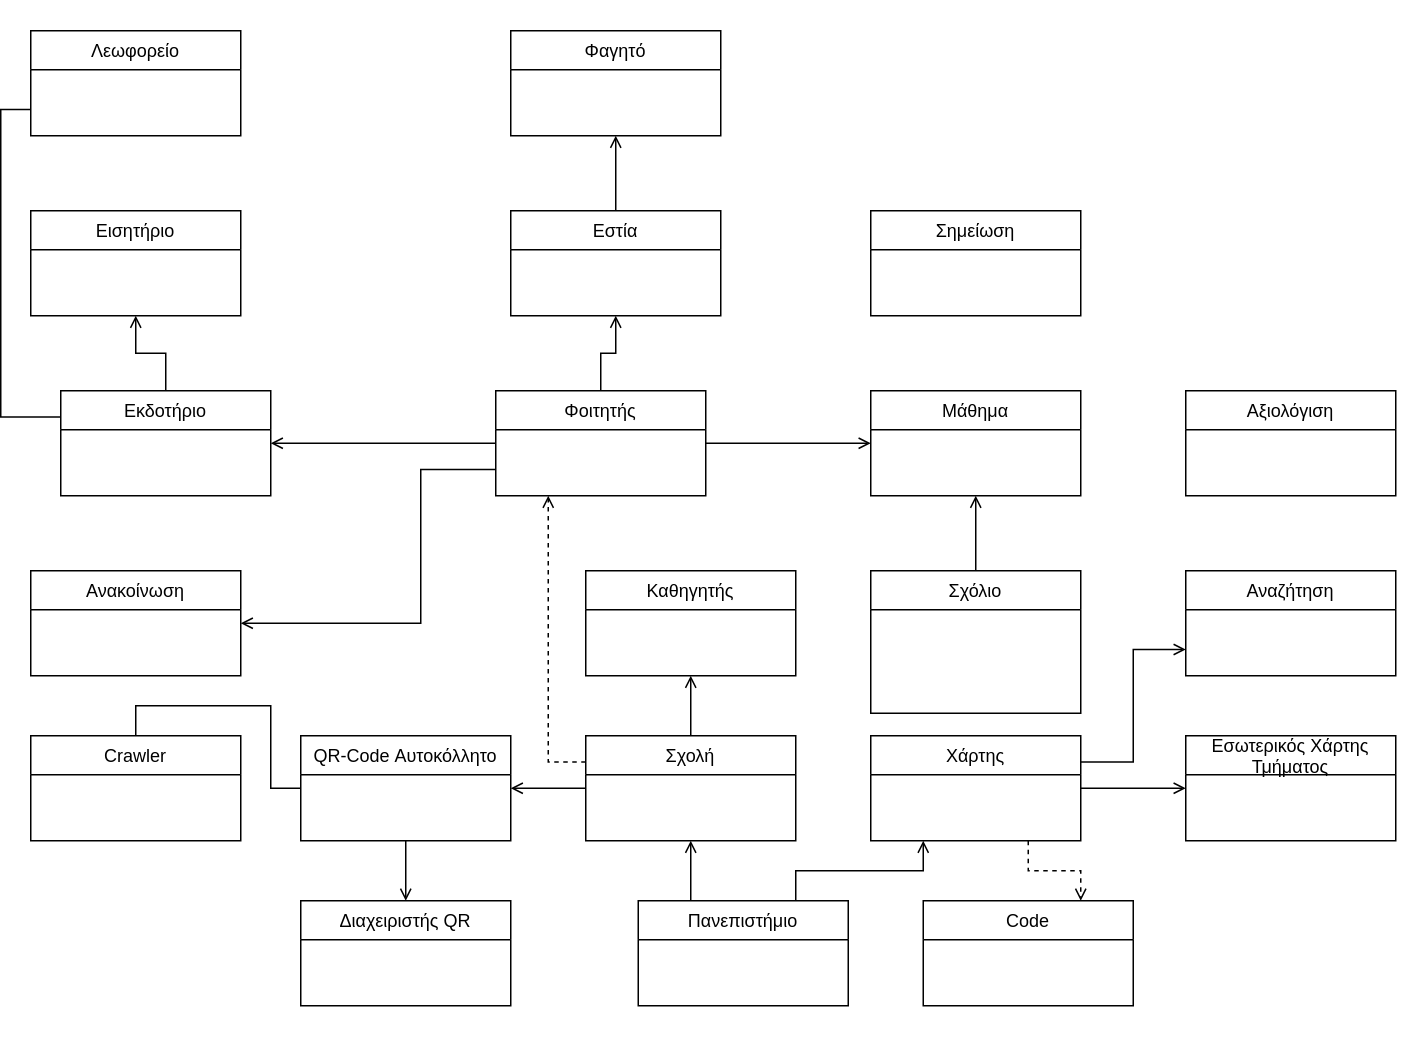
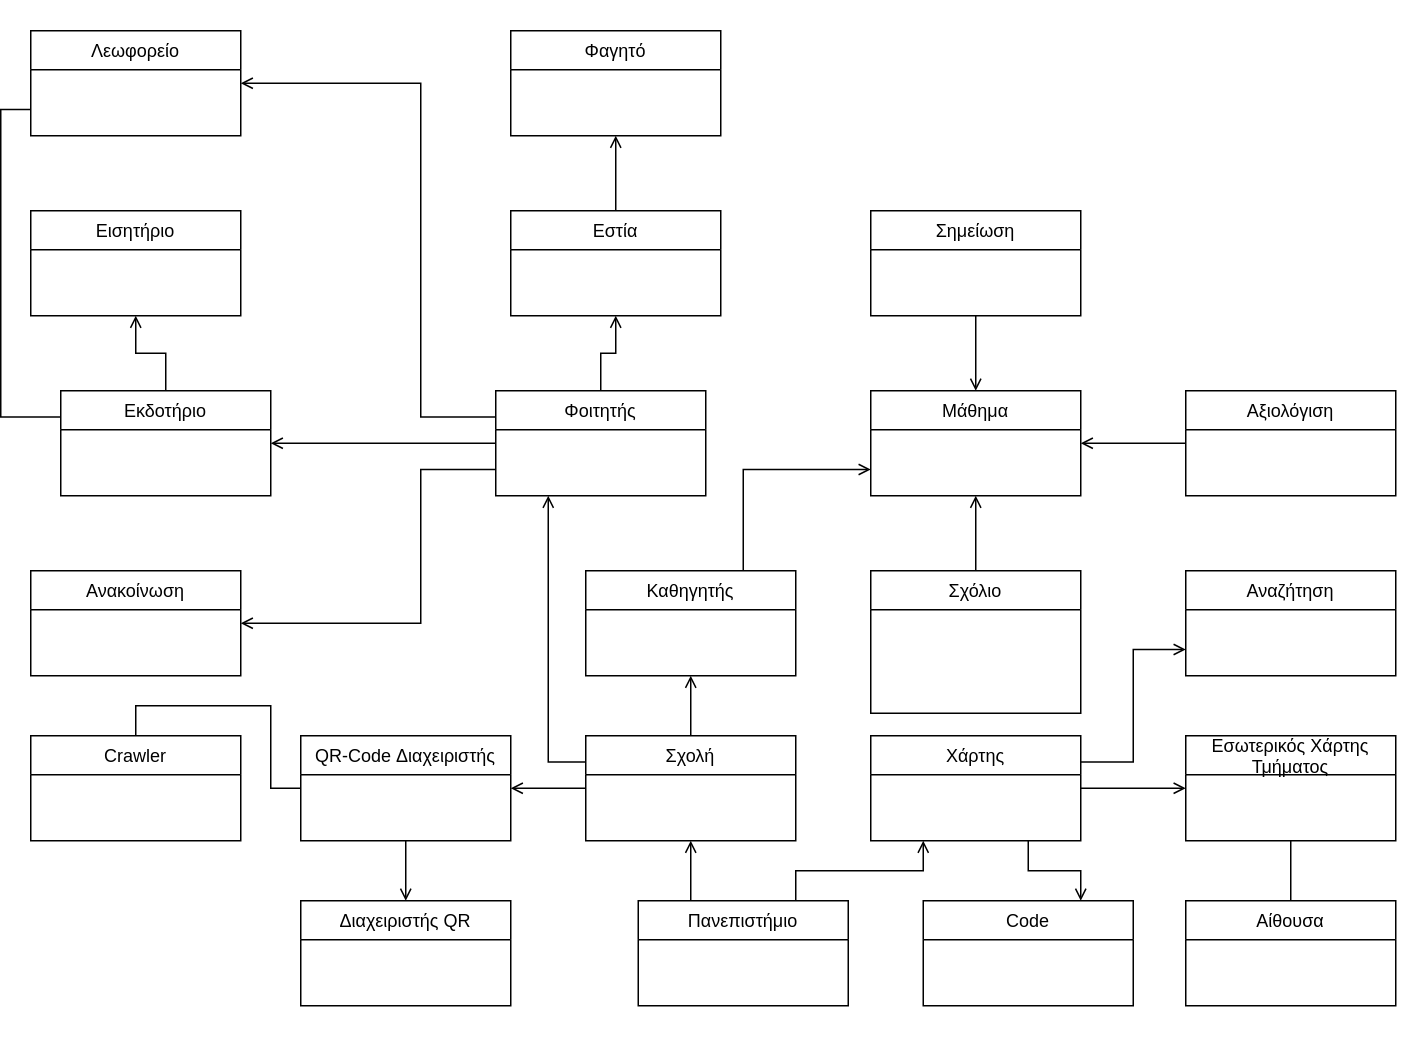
none -> (421, 200)
none -> (976, 352)
(787, 443) -> none
none -> (1133, 443)
none -> (754, 470)
(548, 649) -> (548, 649)
(405, 756) -> (405, 756)
(1053, 871) -> (1053, 871)
none -> (1291, 872)
none -> (1291, 953)
